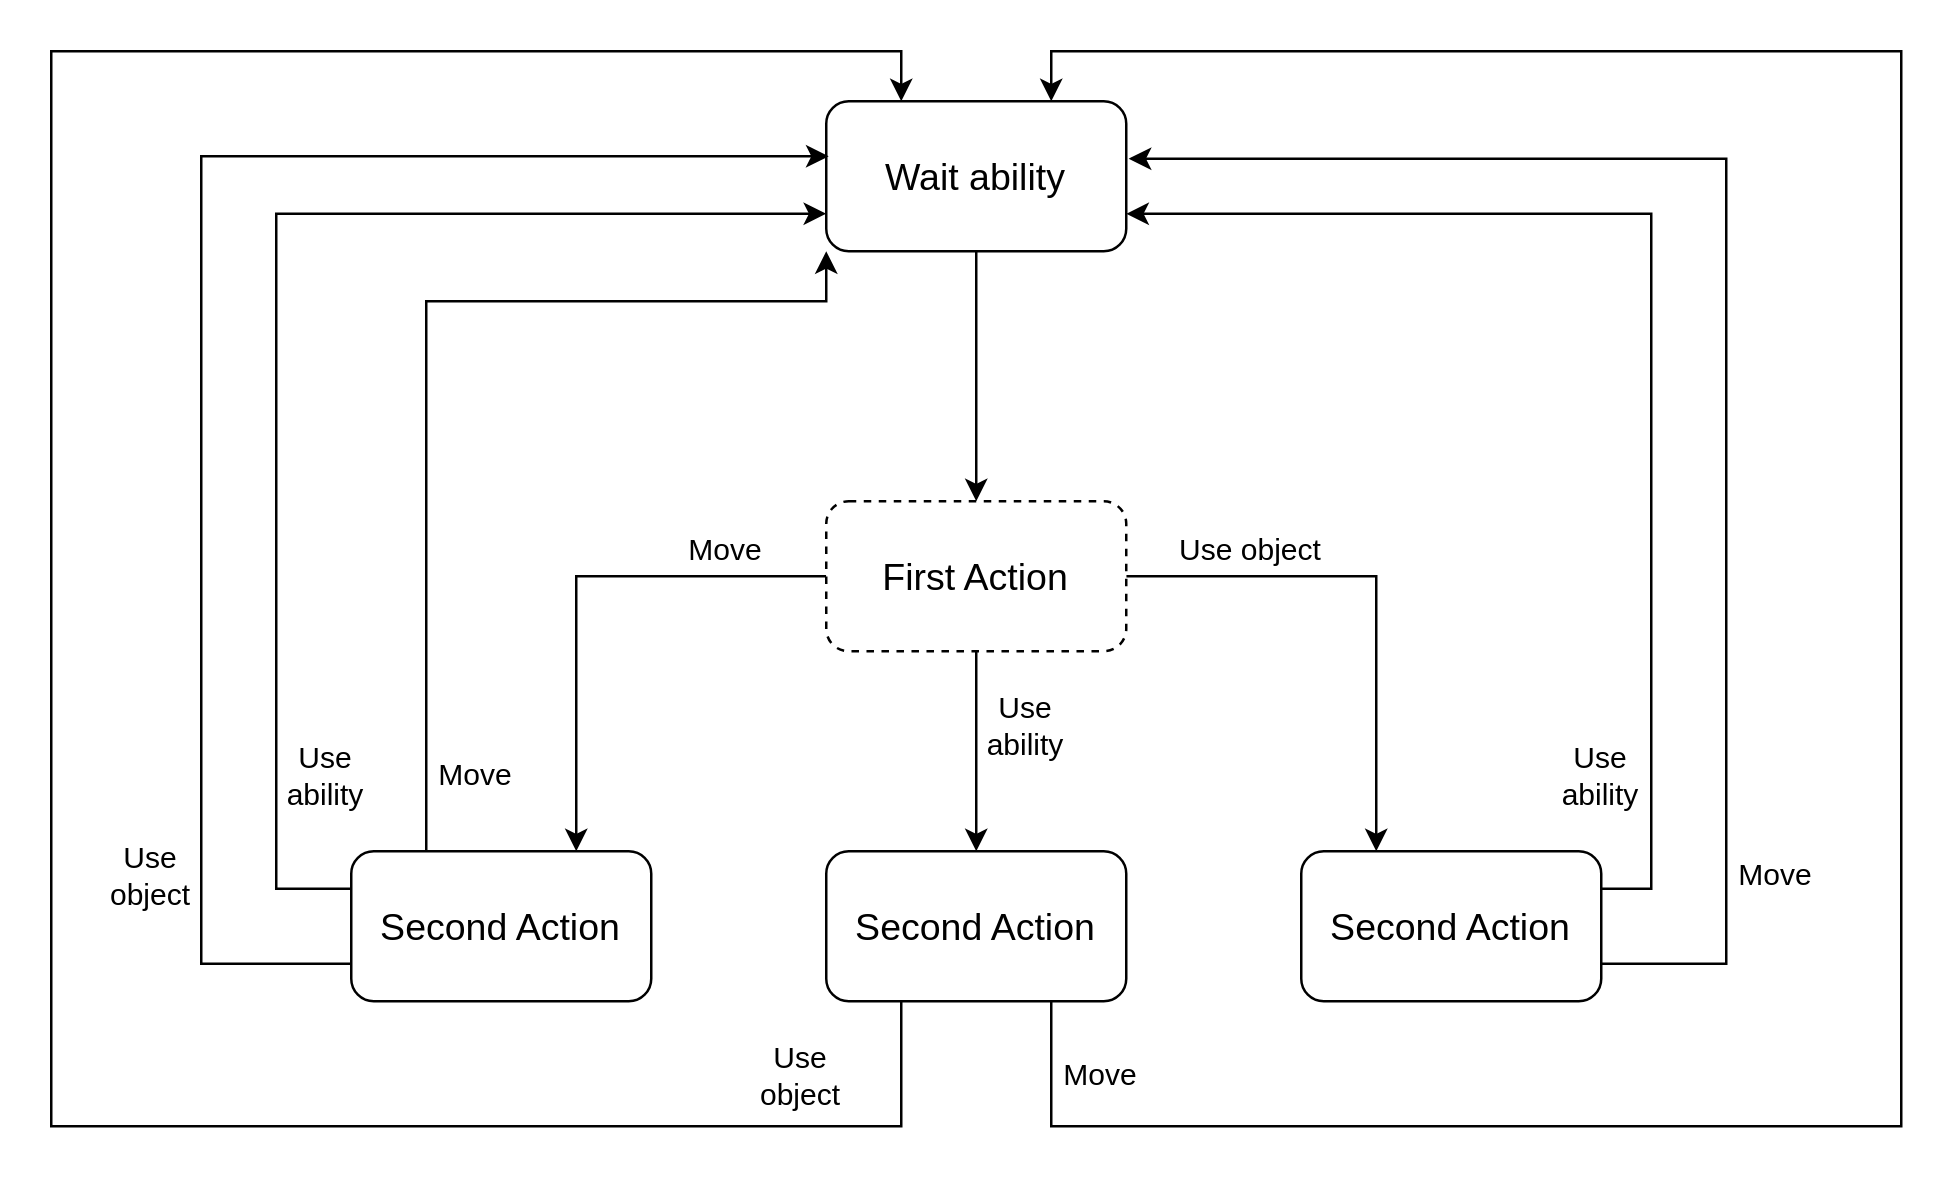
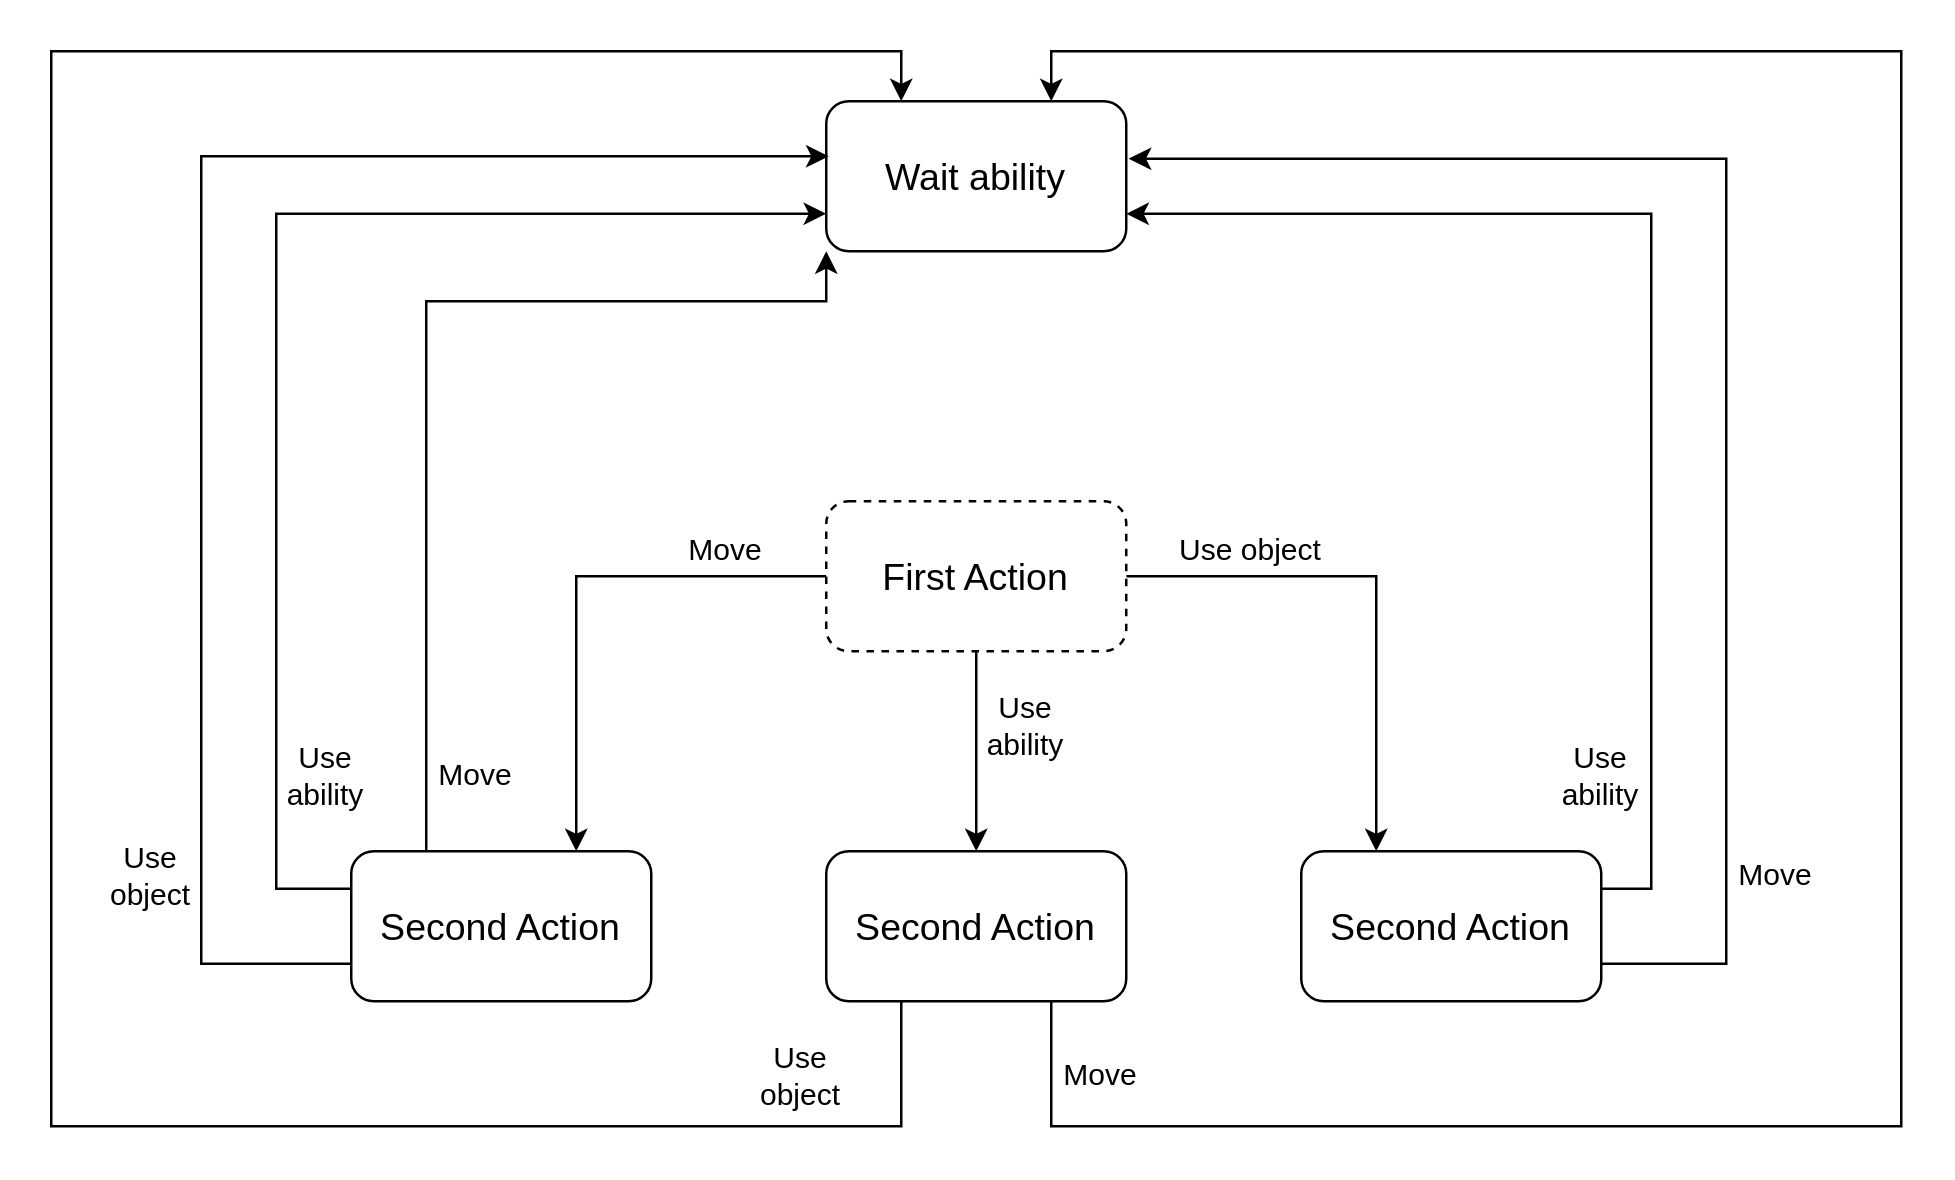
(976, 368) -> none
